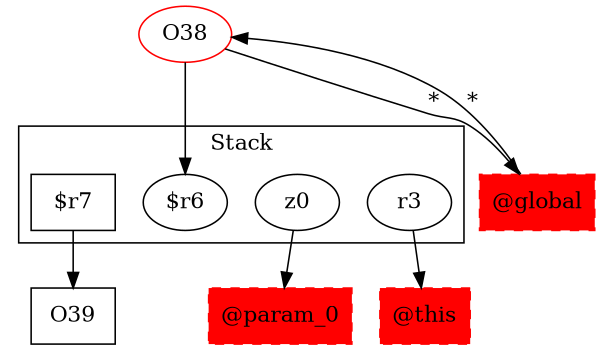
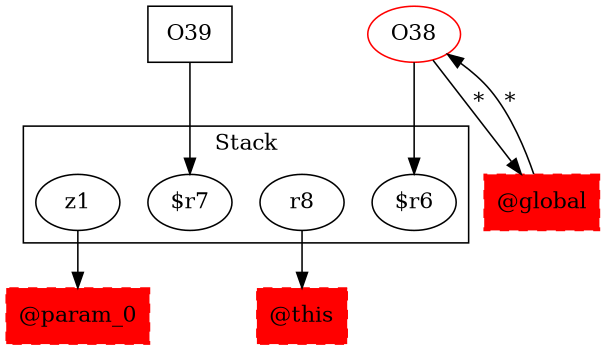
(73, 202) -> (190, 202)
(297, 202) -> (78, 202)
(409, 202) -> (302, 202)
(73, 253) -> (190, 110)
